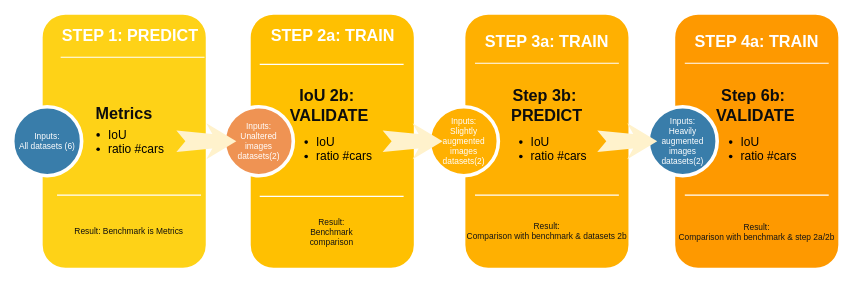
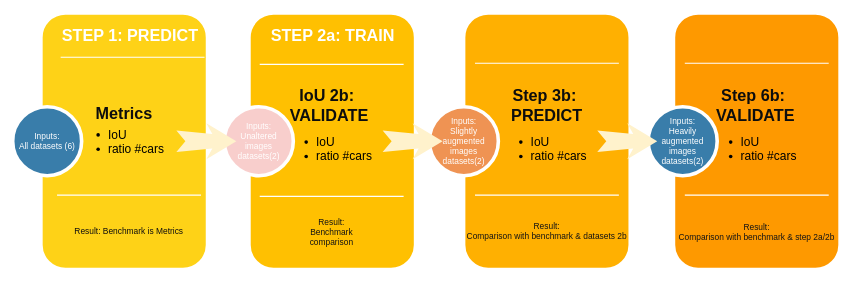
(547, 42) -> none
(757, 42) -> none
(259, 141) -> (259, 141)
(464, 141) -> (464, 141)
